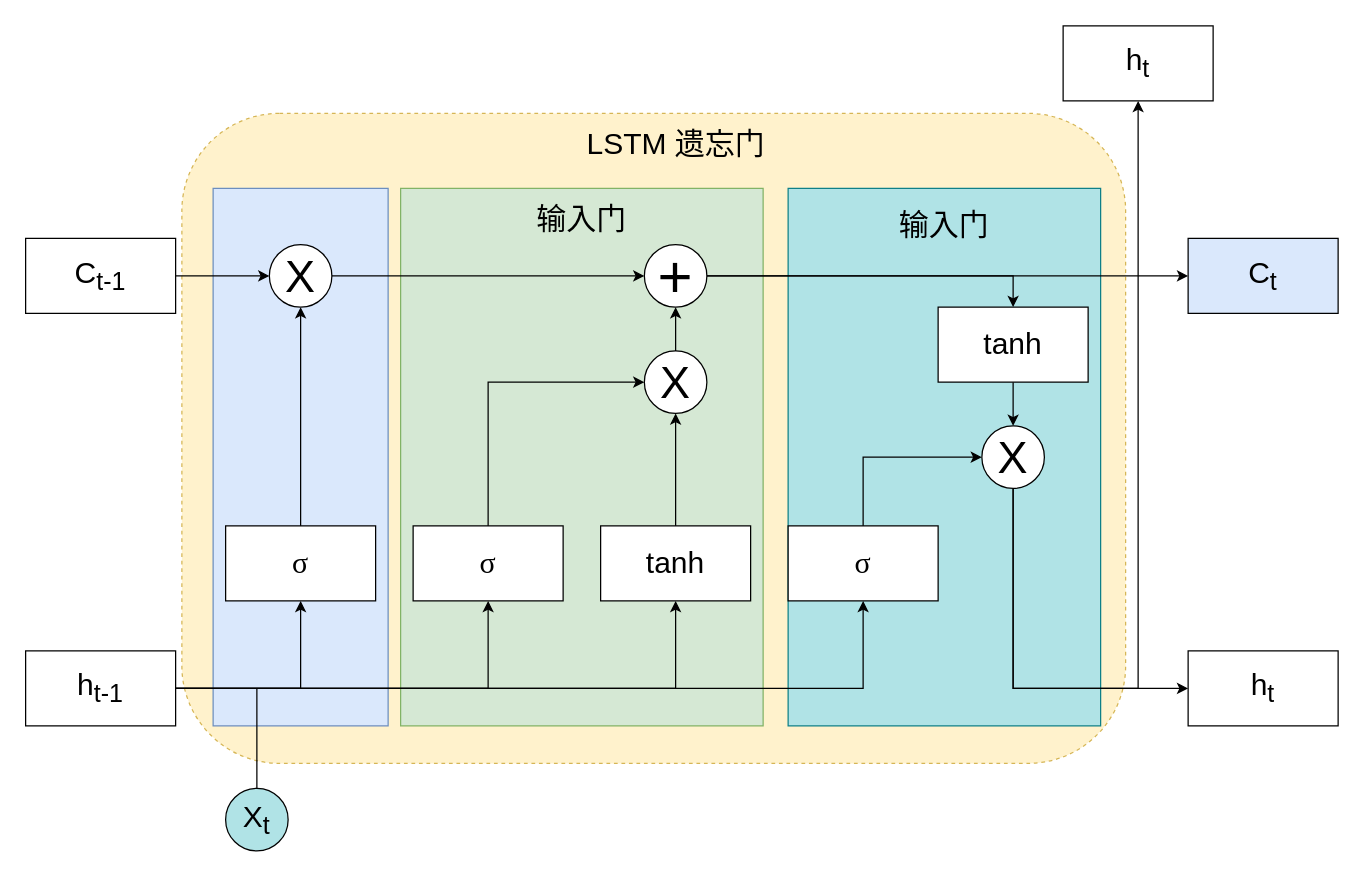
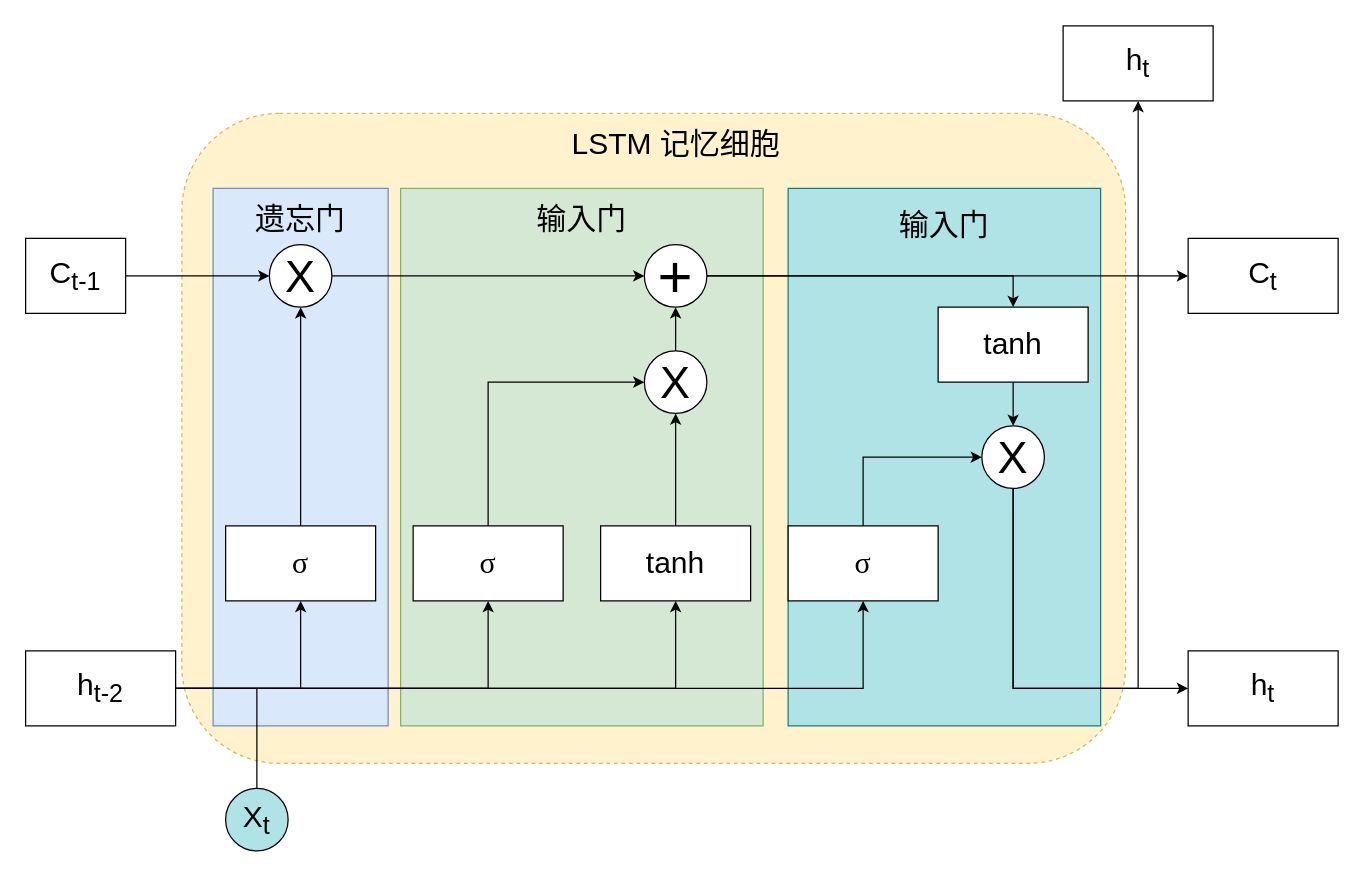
(676, 144) -> (676, 144)
none -> (301, 219)
(101, 276) -> (76, 276)
(1263, 276) -> (1263, 276)
(101, 688) -> (101, 688)
